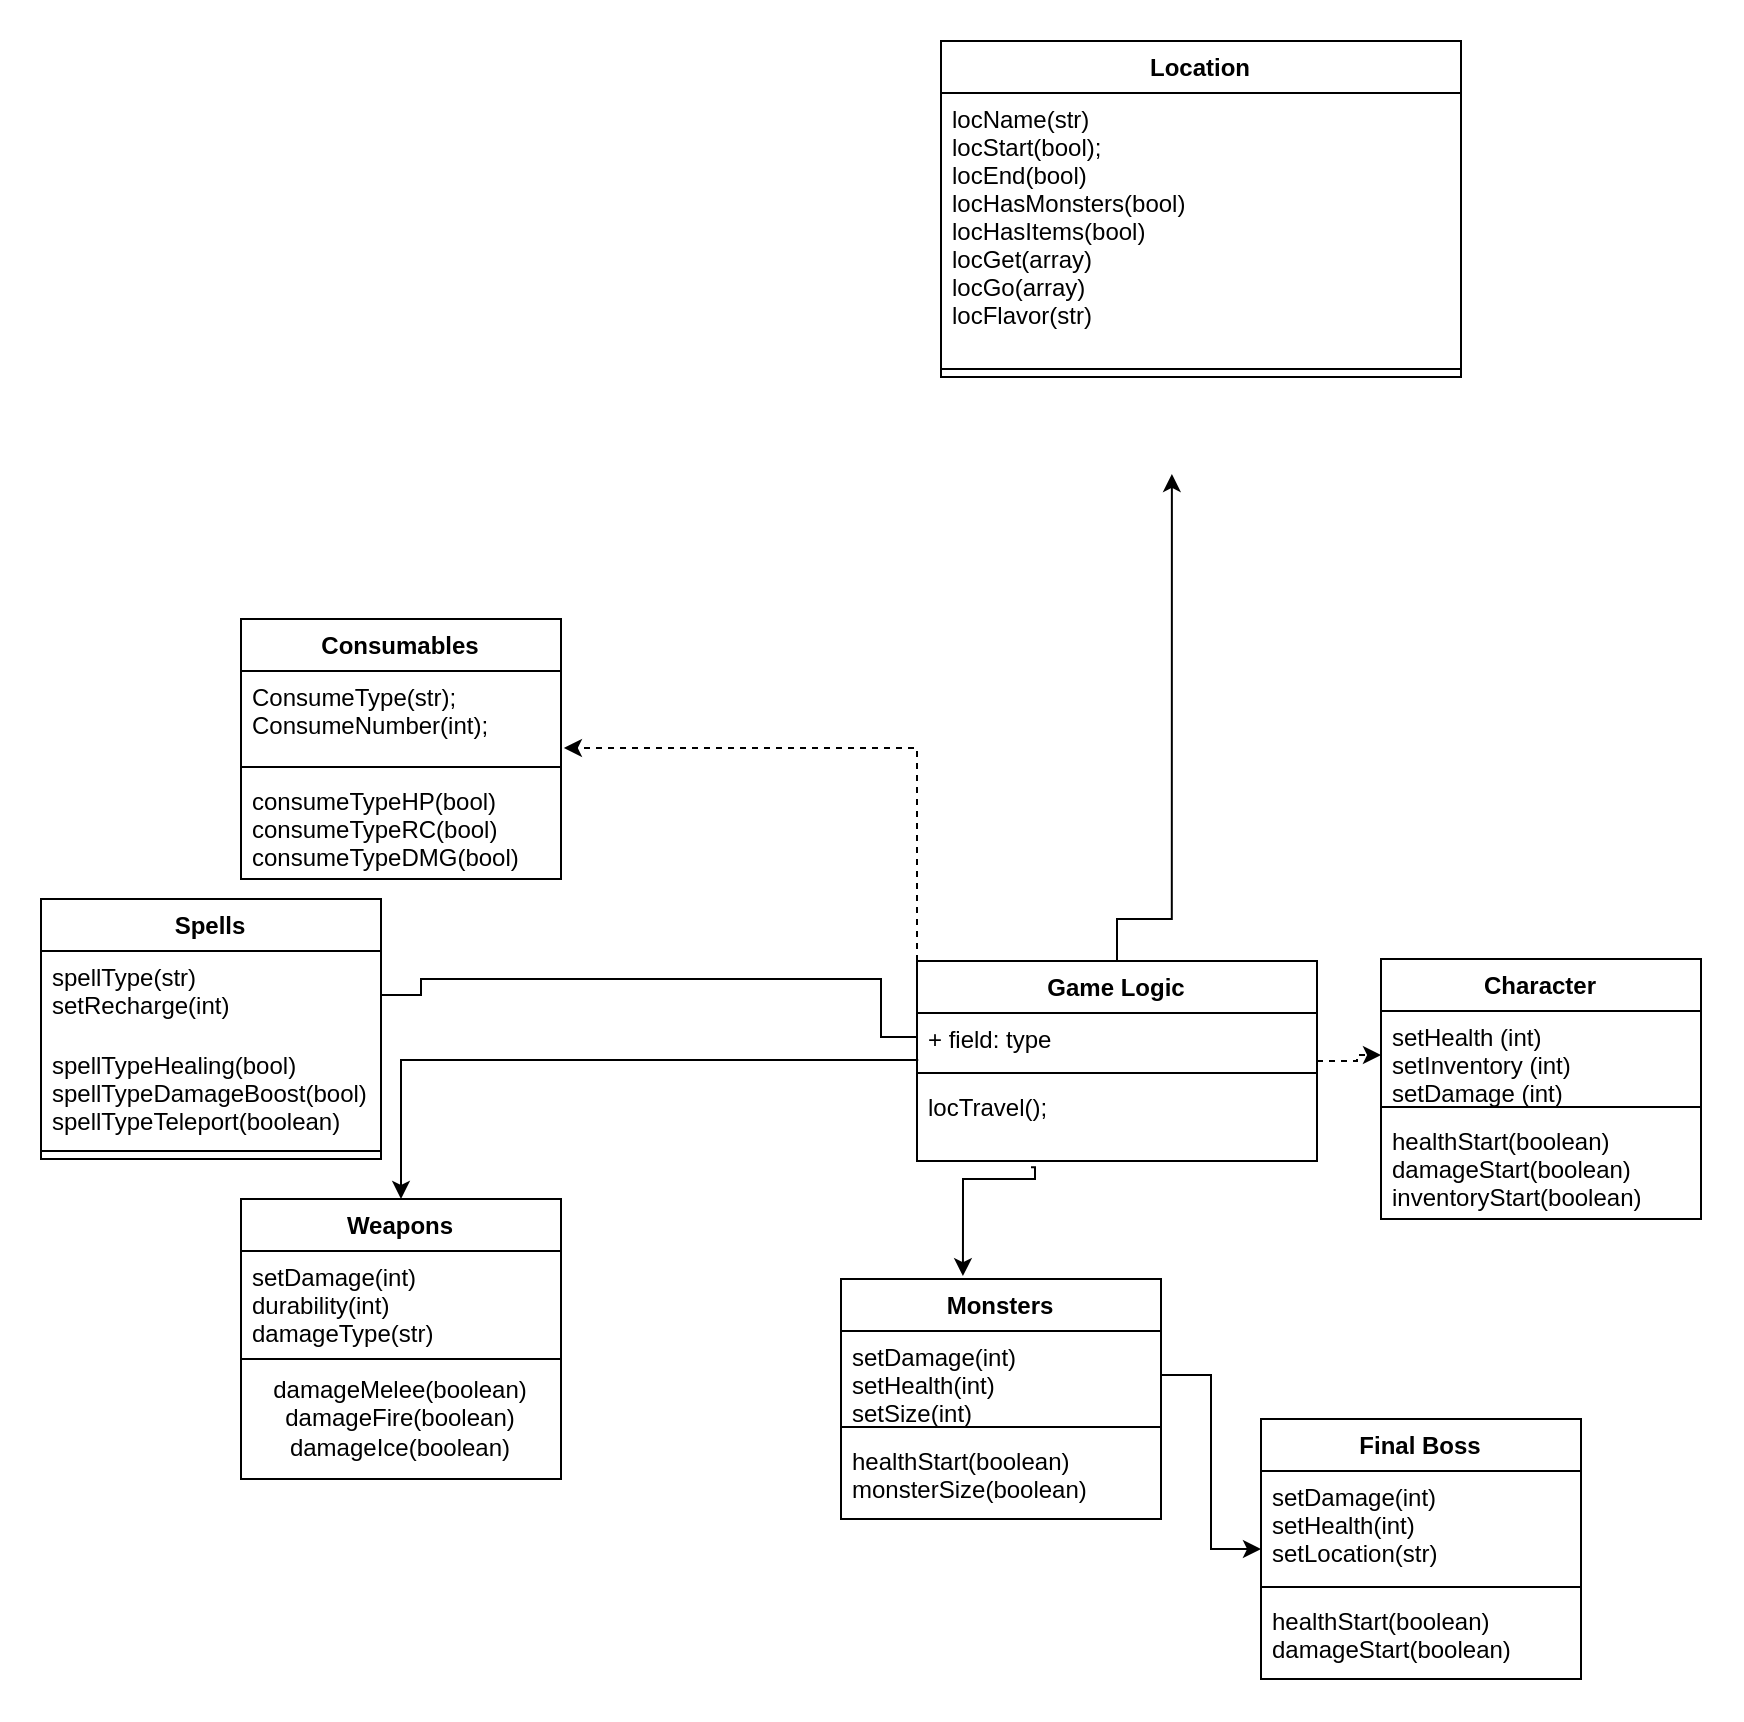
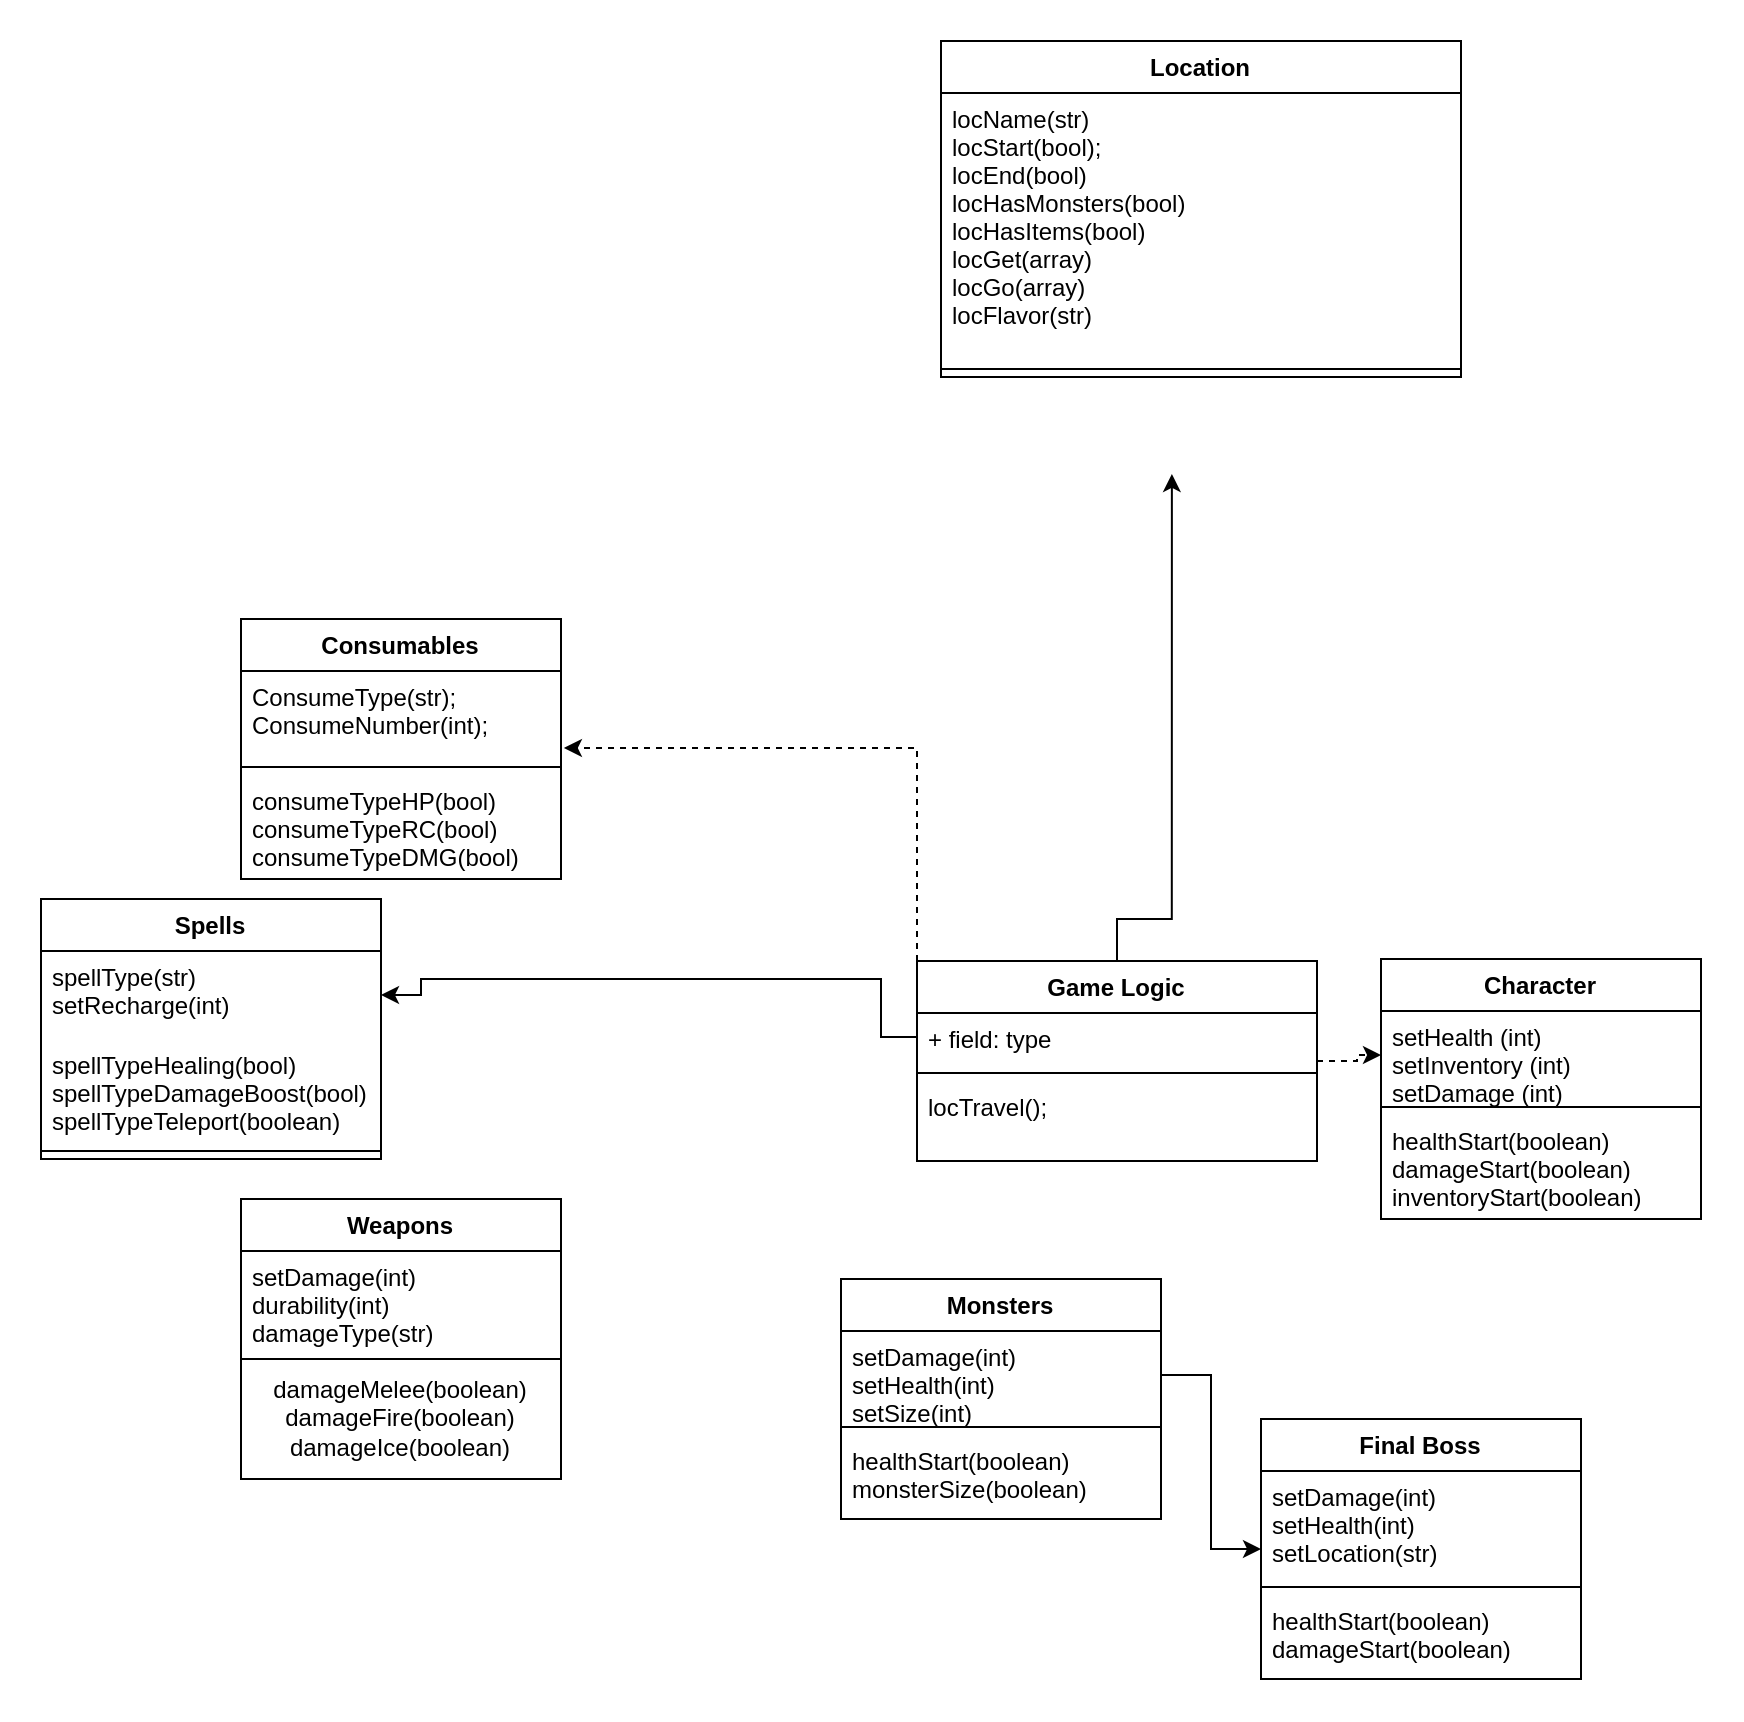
(391, 995) -> (396, 995)
(595, 1060) -> none
(965, 1179) -> none
